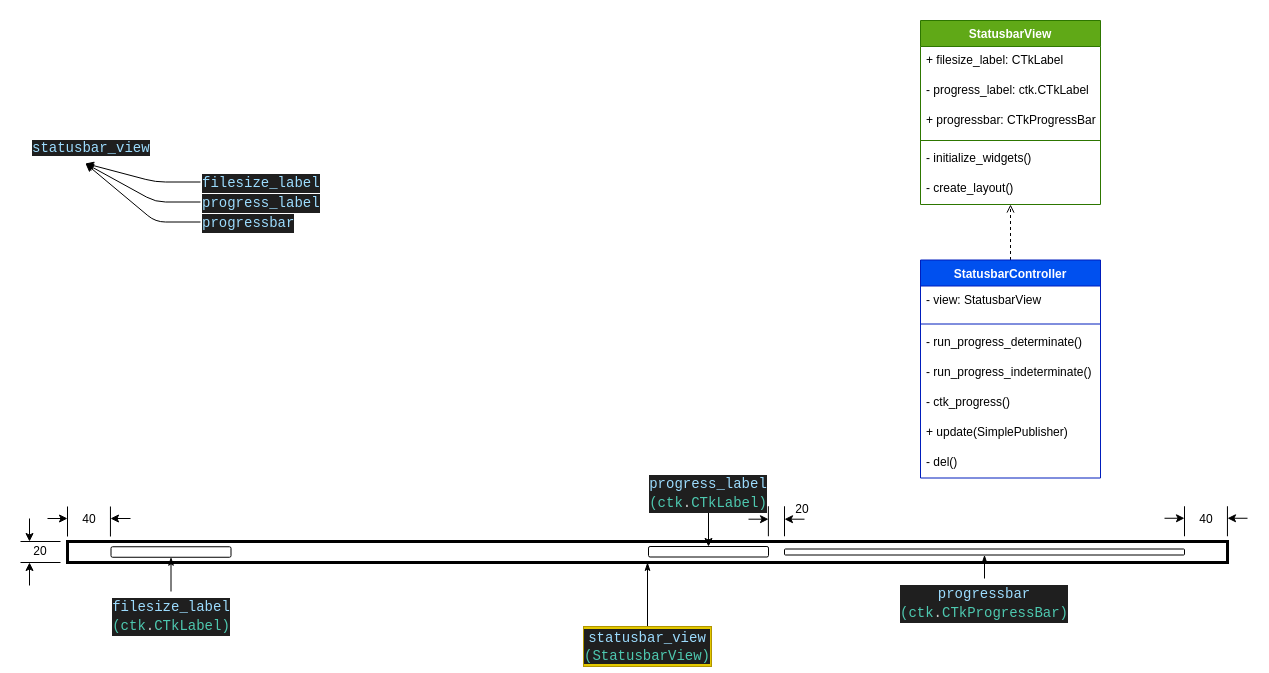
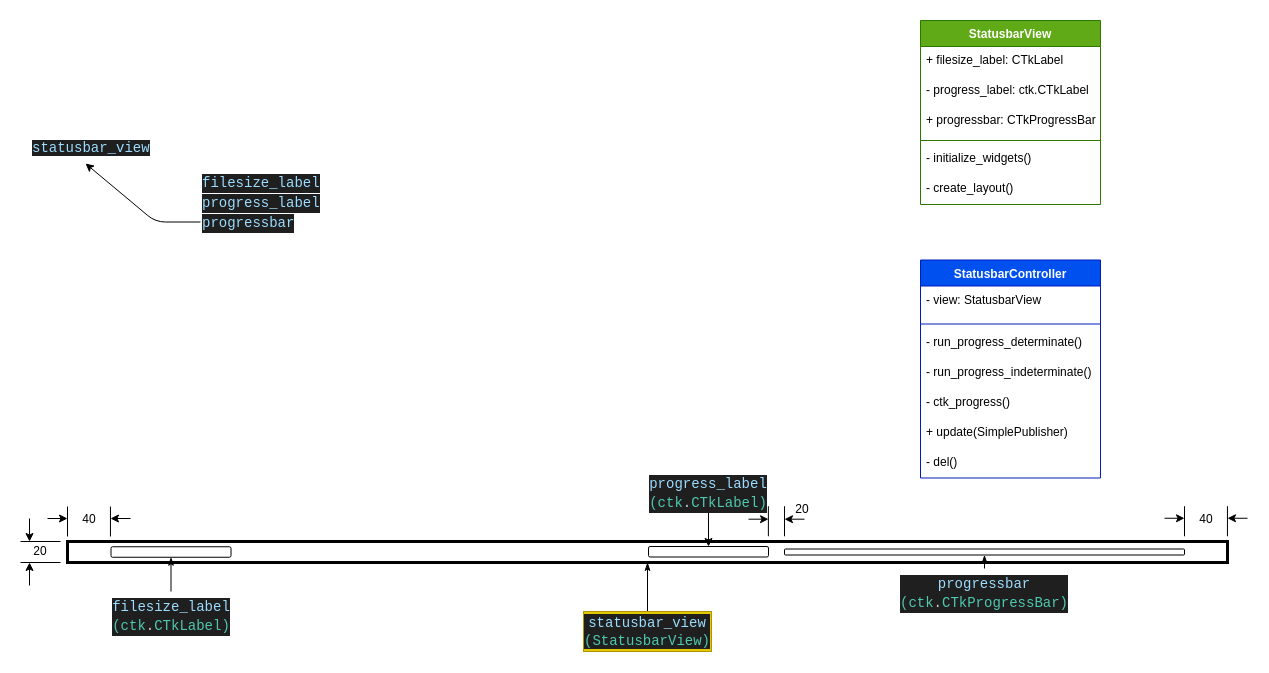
(141, 178) -> none
(141, 194) -> none
(1011, 234) -> none
(985, 599) -> (985, 589)
(648, 647) -> (648, 632)
